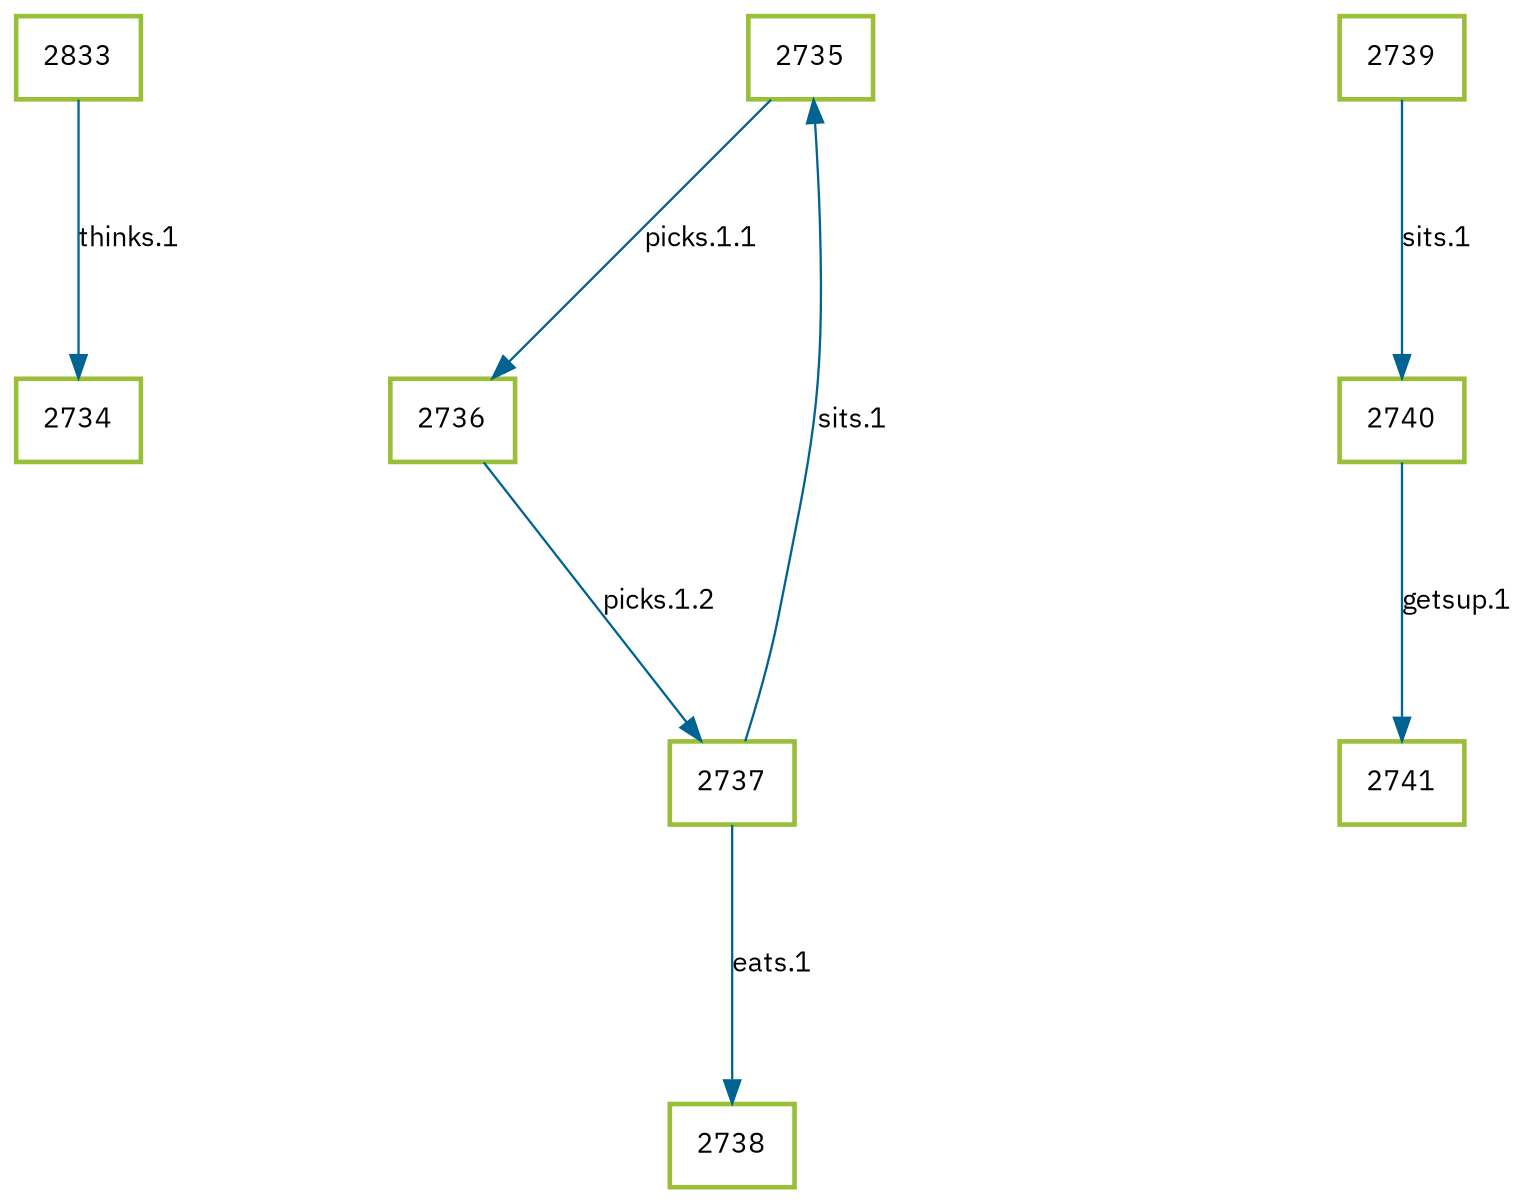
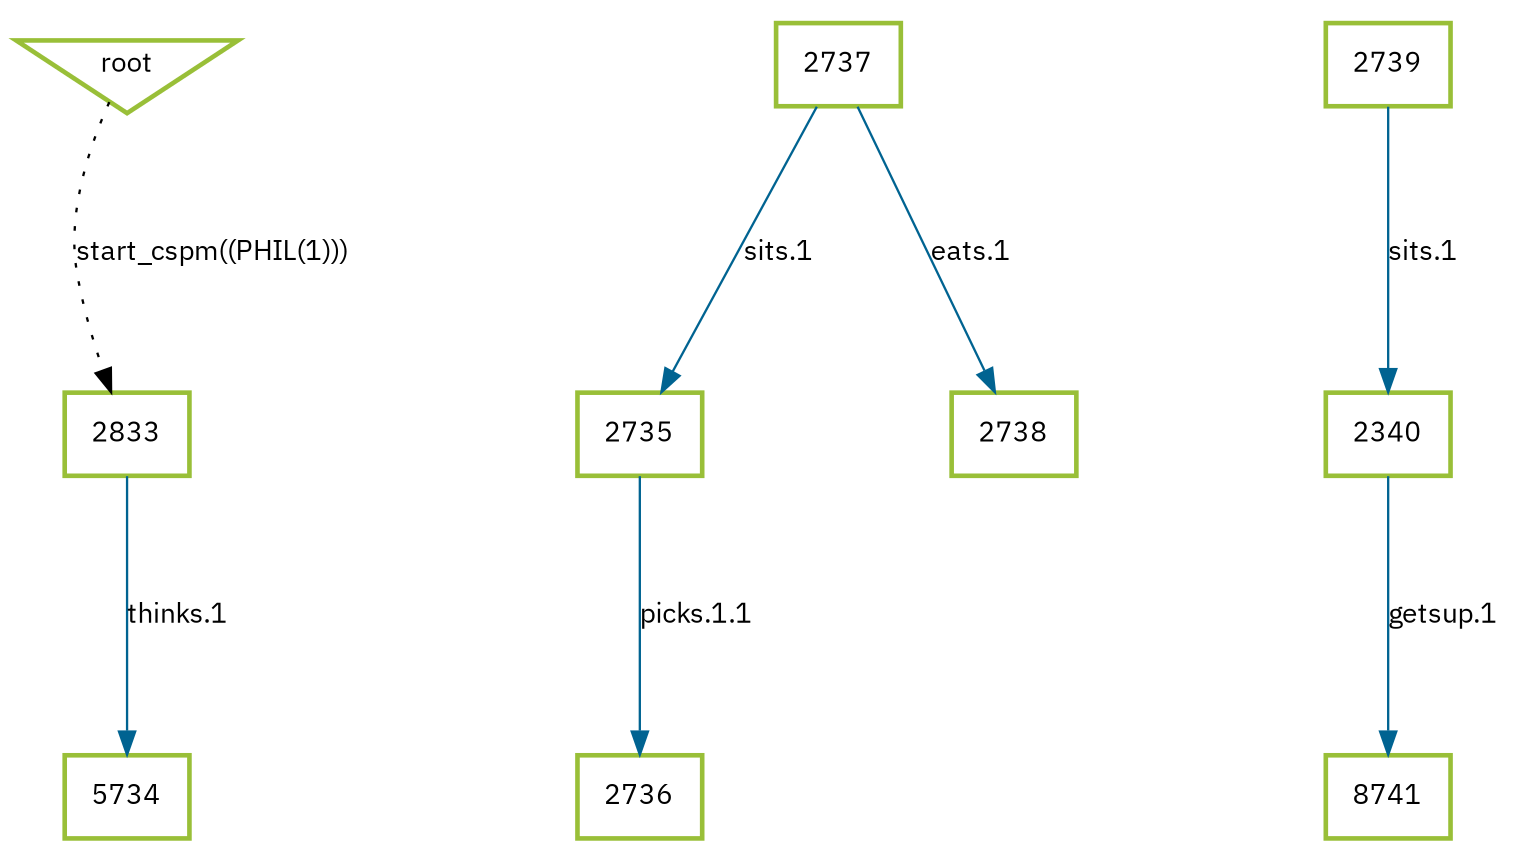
none -> (127, 65)
(79, 420) -> (127, 797)
(1402, 420) -> (1388, 434)
(585, 592) -> none
(1402, 783) -> (1388, 797)
